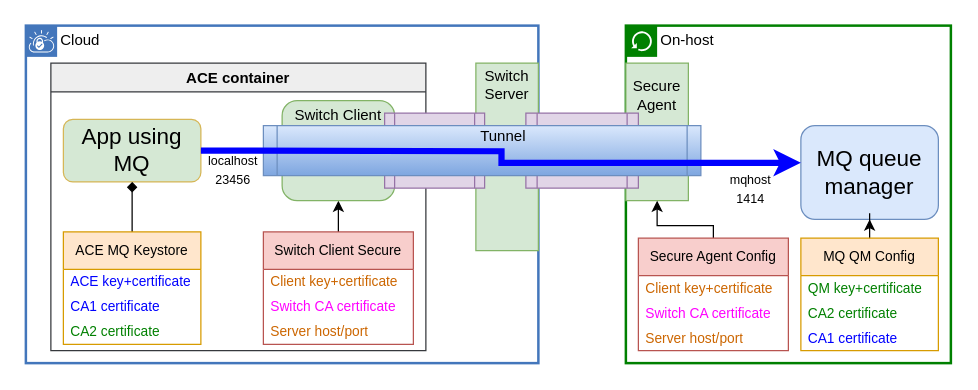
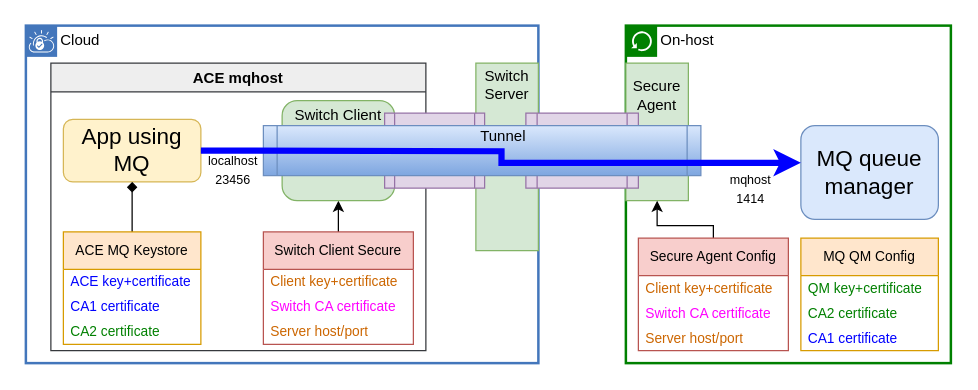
(238, 78) -> (238, 78)
(132, 151) -> (132, 151)
(869, 213) -> none
